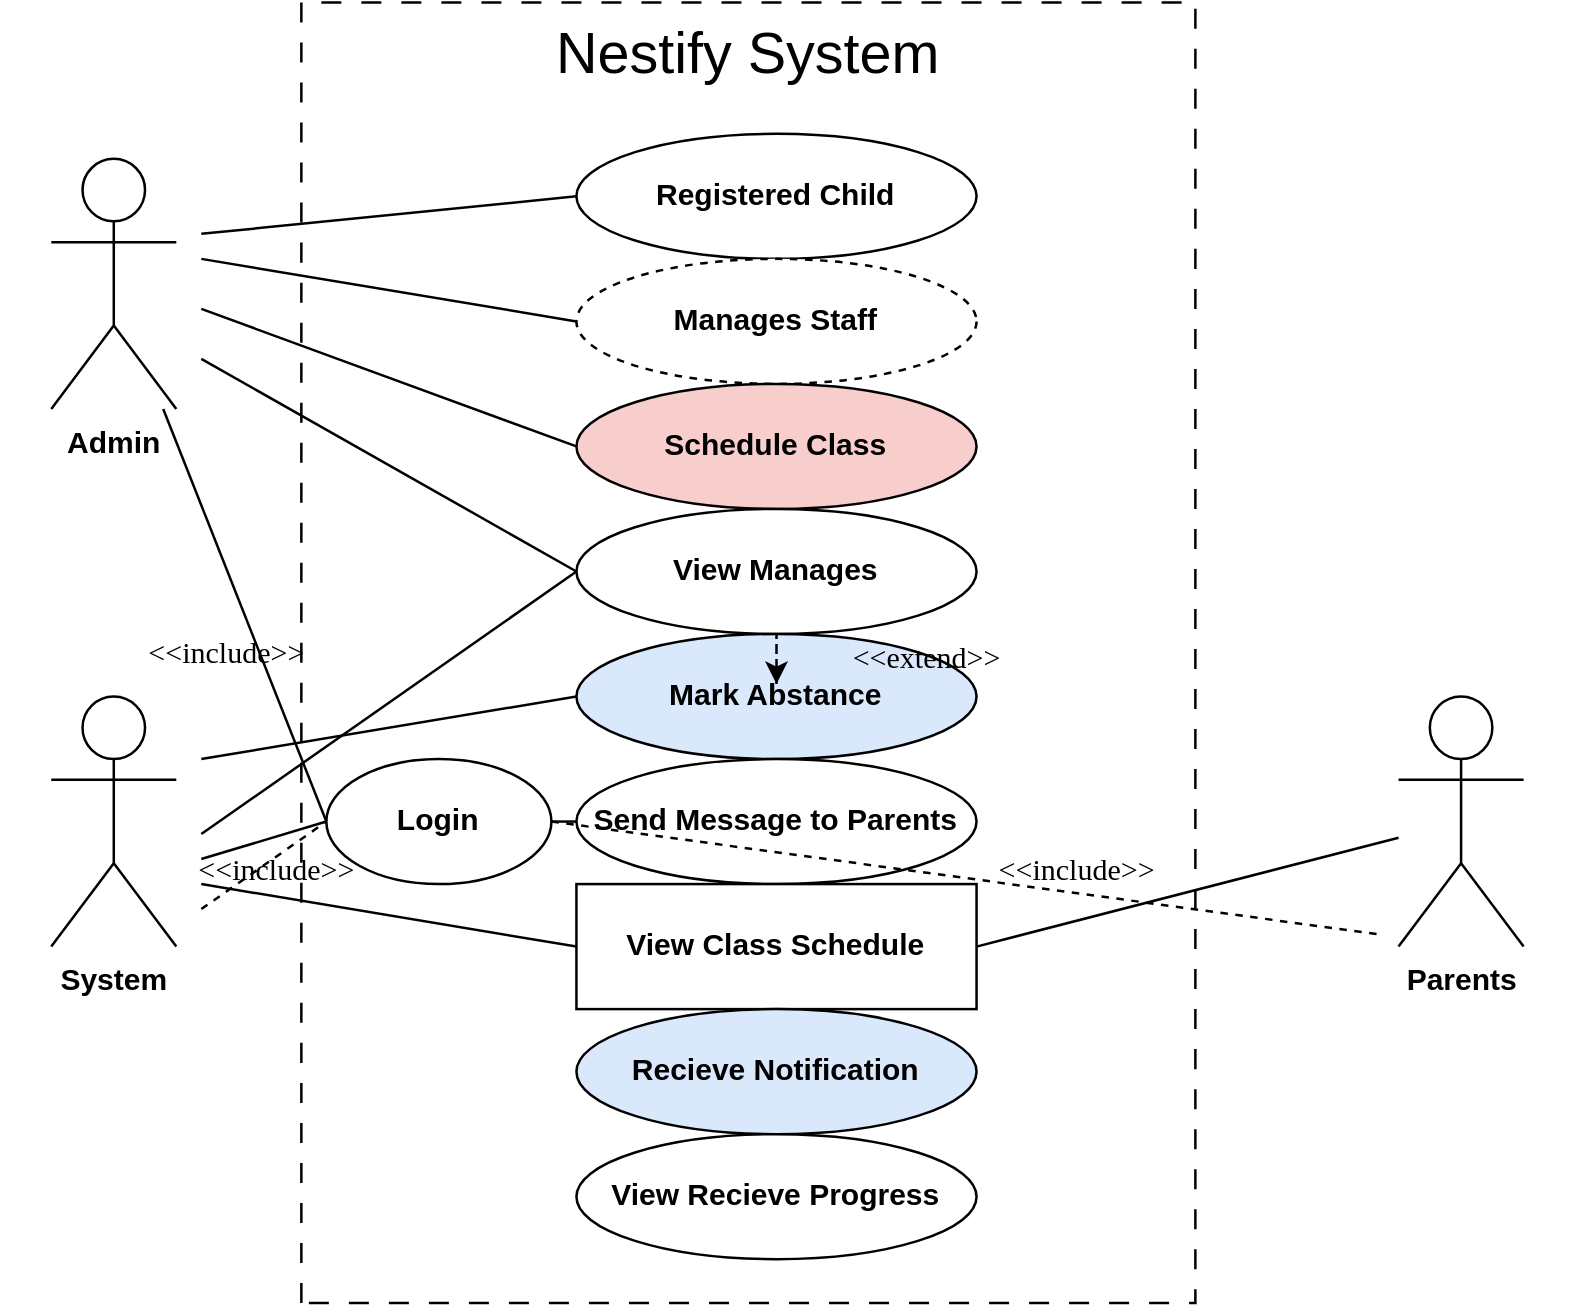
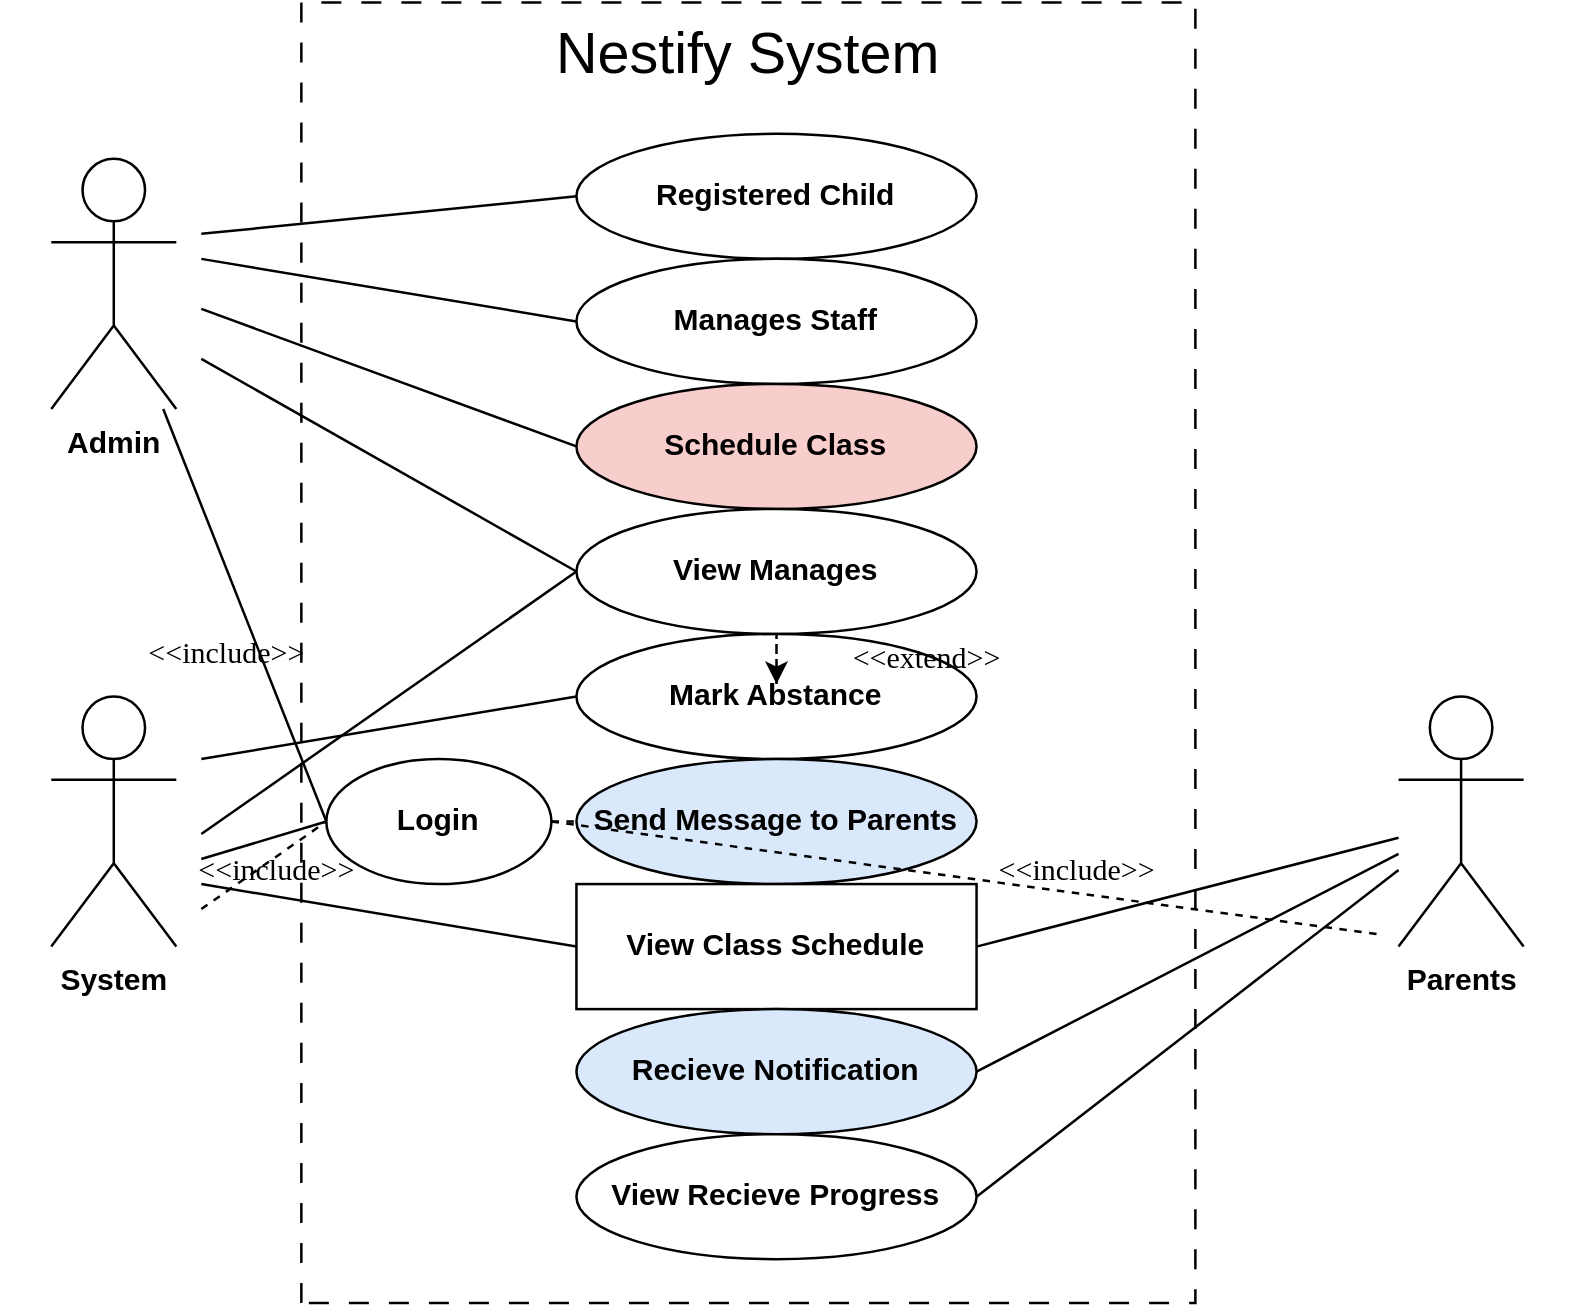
(776, 321) -> (776, 321)
(776, 696) -> (776, 696)
(575, 821) -> (575, 821)
(776, 821) -> (776, 821)
none -> (1120, 997)
none -> (1148, 1063)
